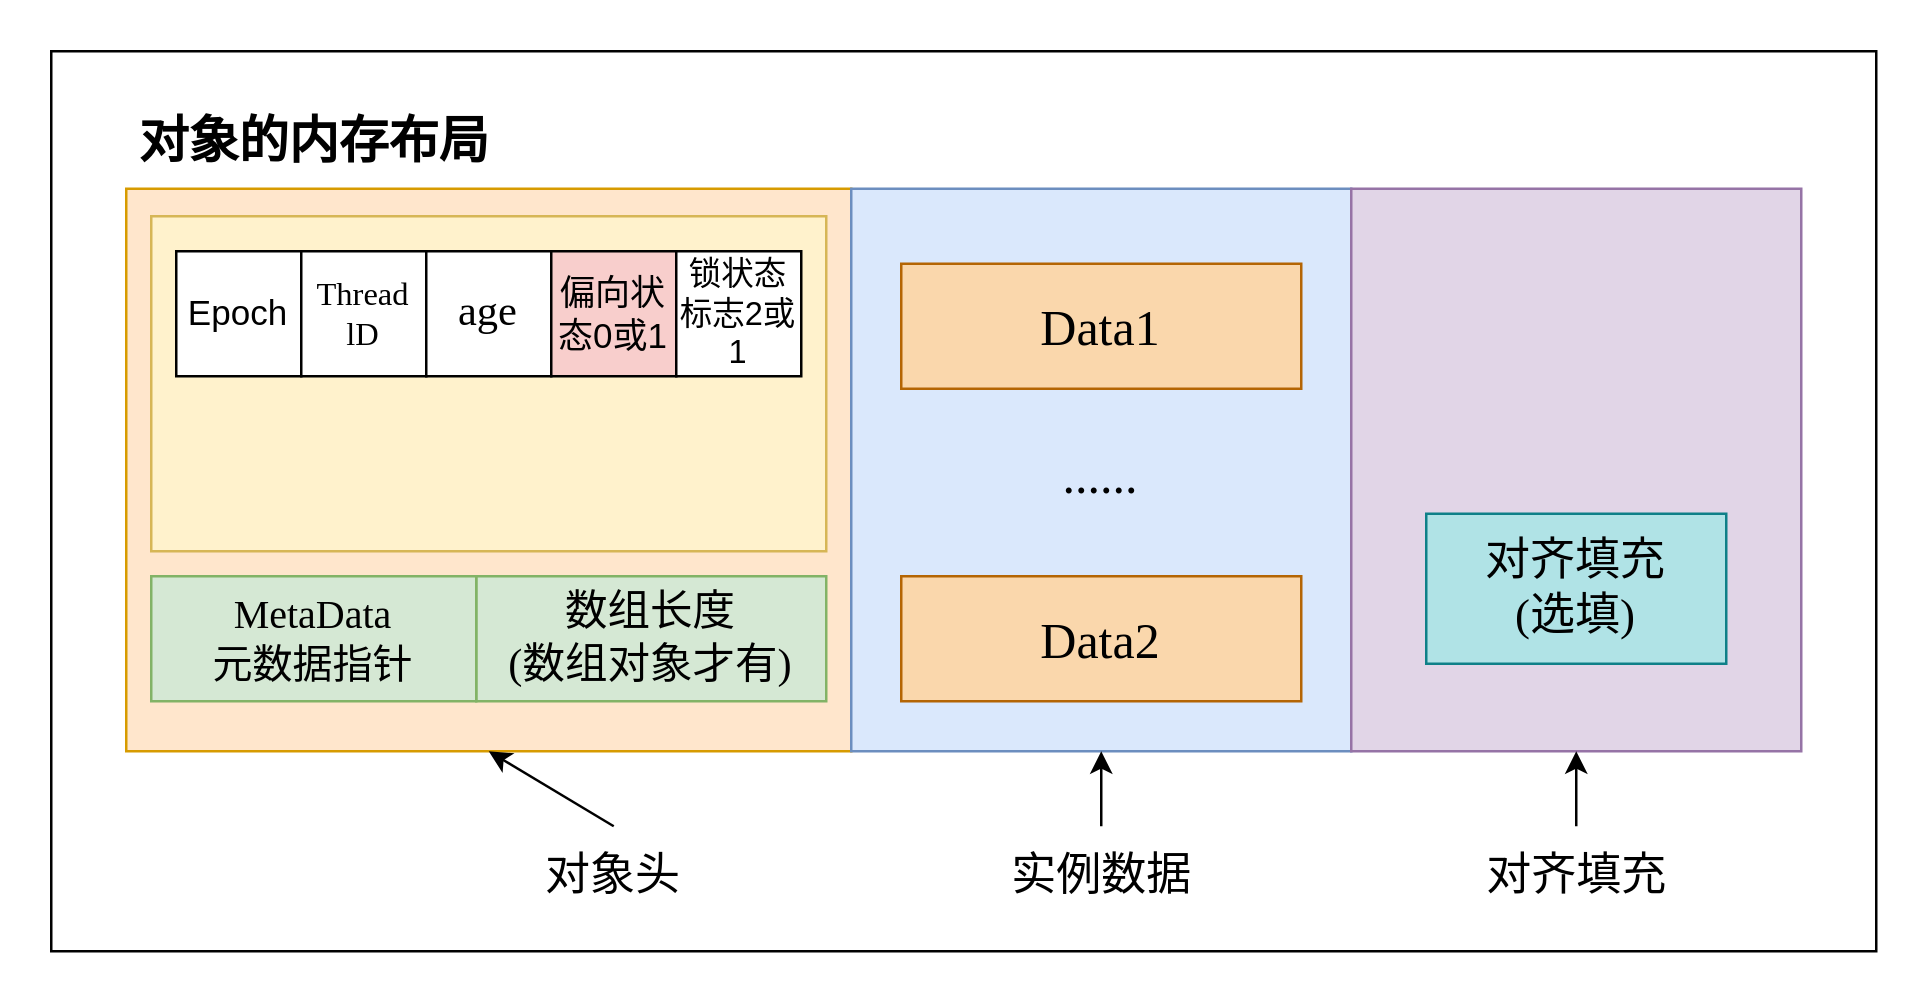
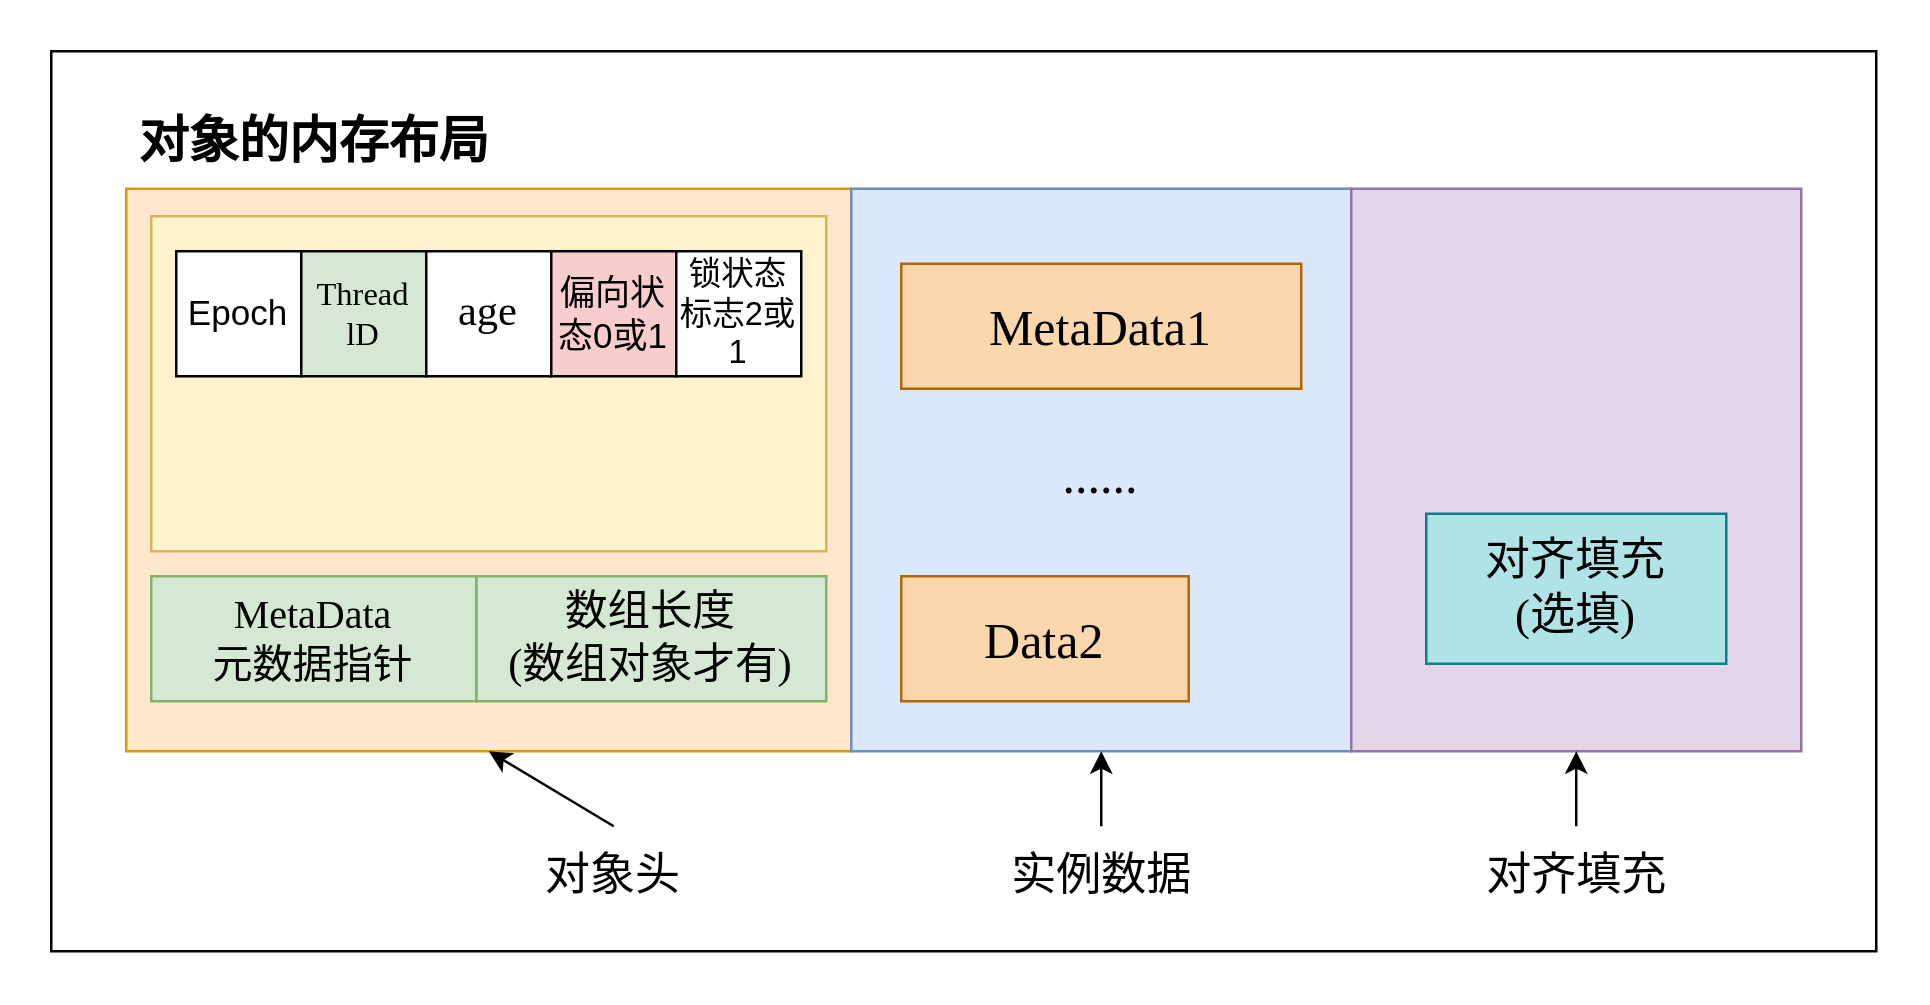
(364, 314) -> (364, 314)
(1101, 326) -> (1101, 326)
(1101, 639) -> (1045, 639)
